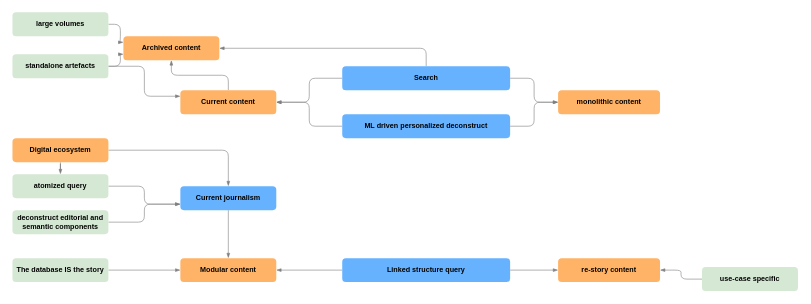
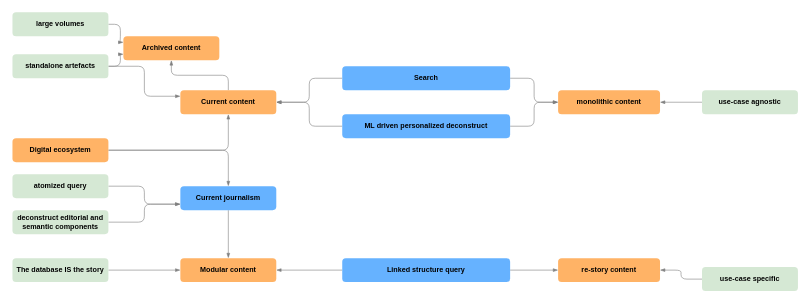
(421, 48) -> none
none -> (666, 102)
none -> (750, 102)
(60, 168) -> (228, 147)
